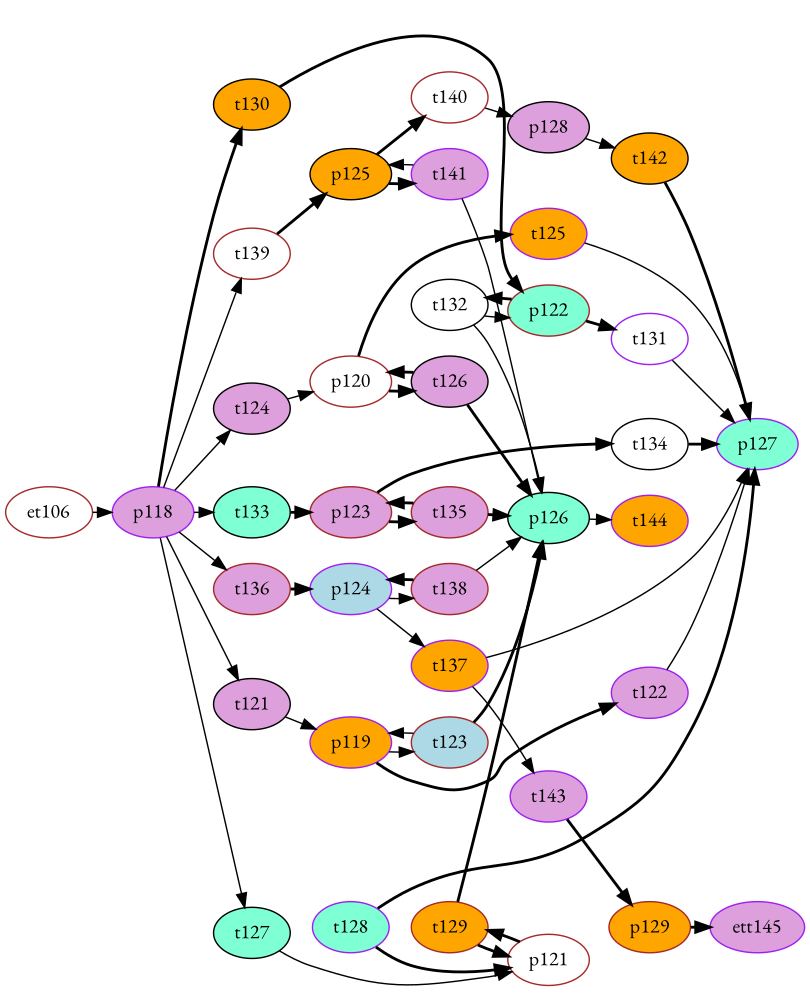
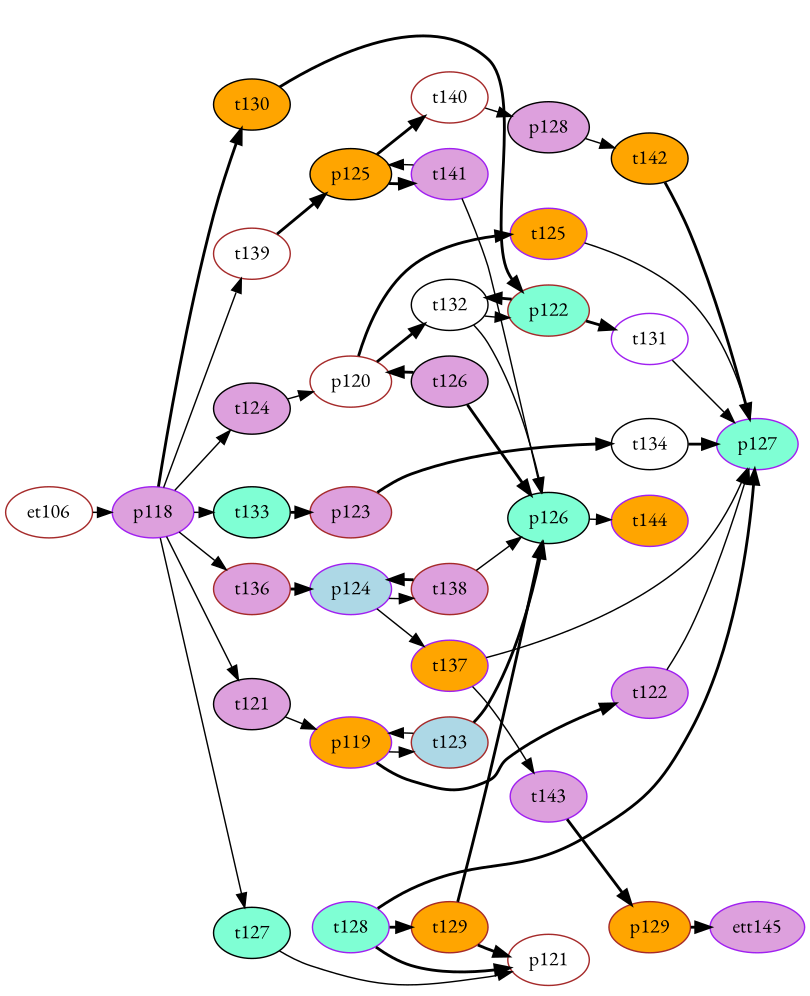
(394, 391) -> (395, 348)
(450, 512) -> none
(511, 938) -> (393, 927)
